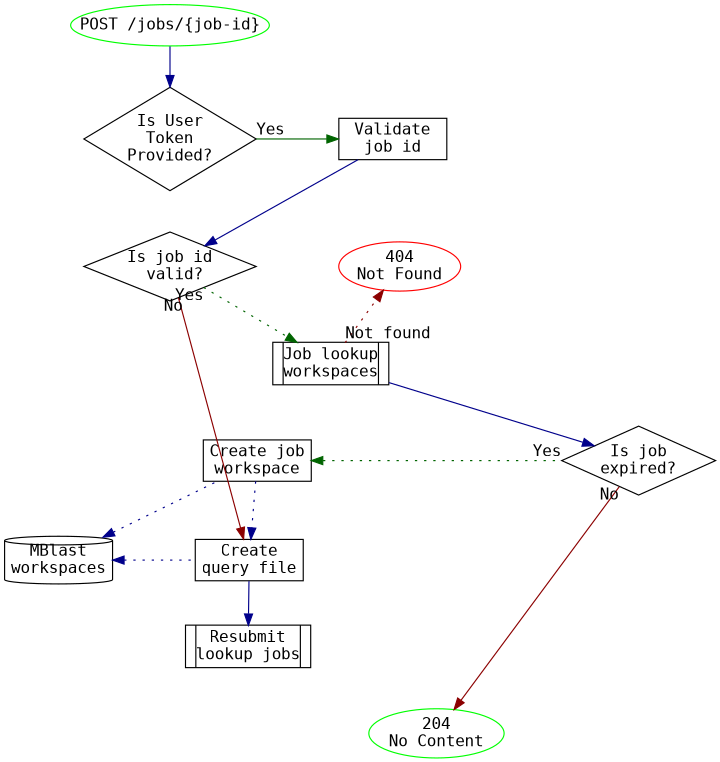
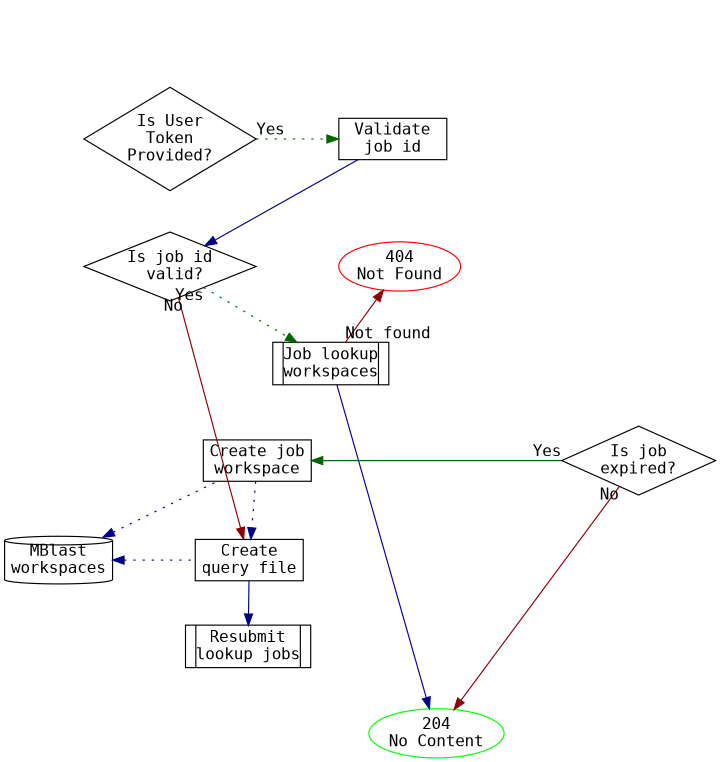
(170, 25) -> none
(291, 139) -> (291, 139)
(361, 321) -> (361, 321)
(486, 412) -> (382, 541)
(442, 461) -> (442, 461)
